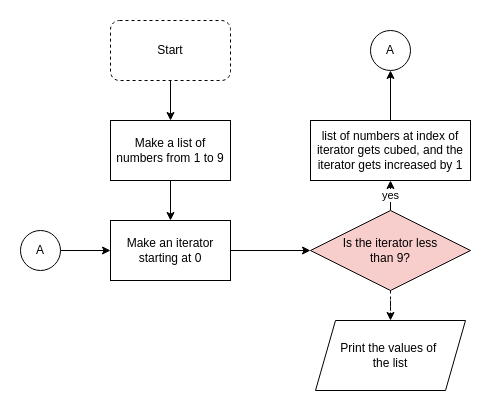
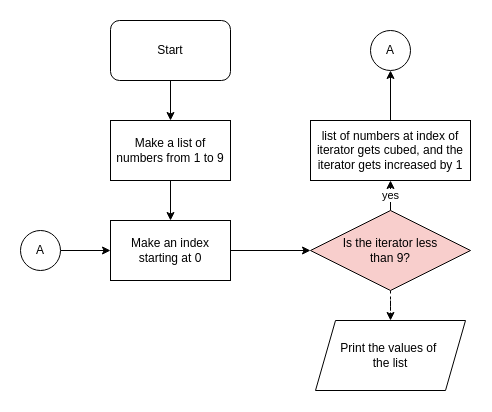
(171, 51) -> (171, 51)
(171, 251) -> (171, 251)
